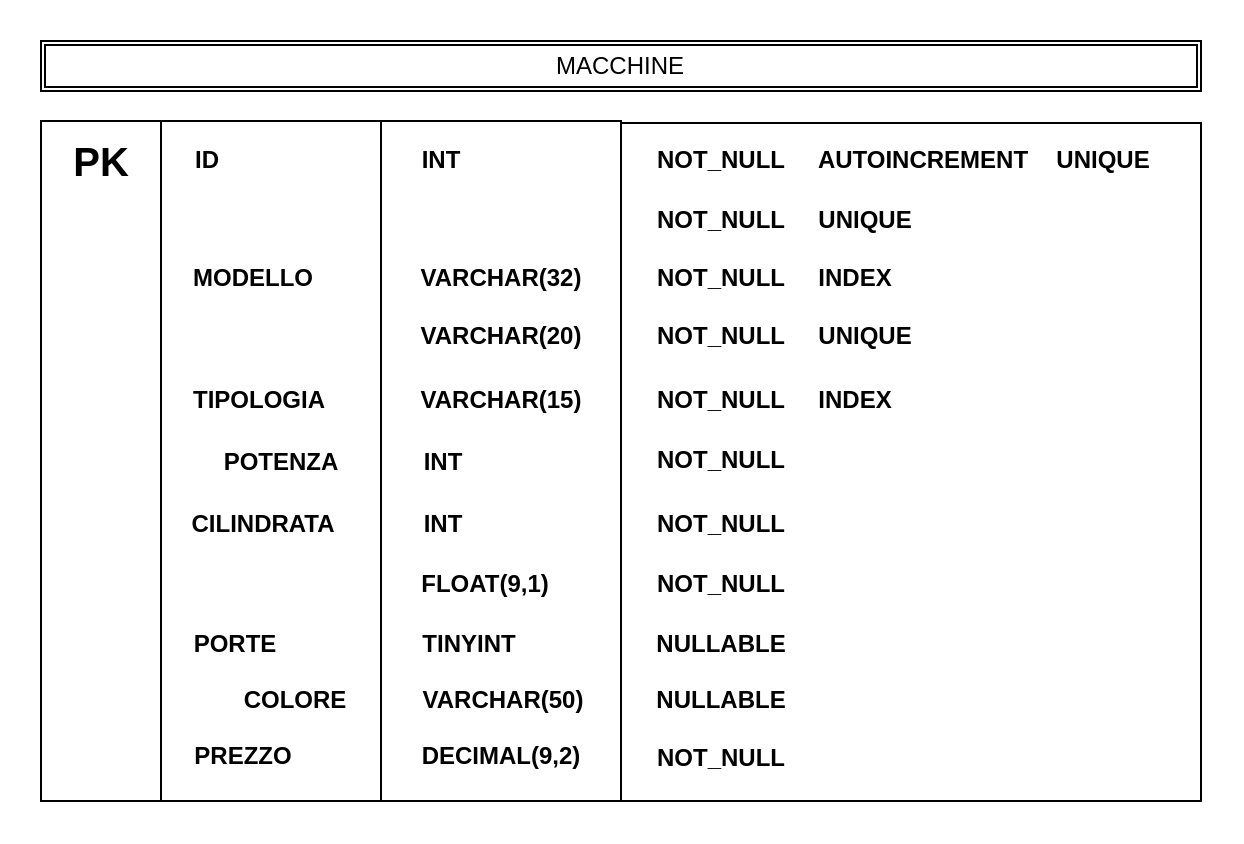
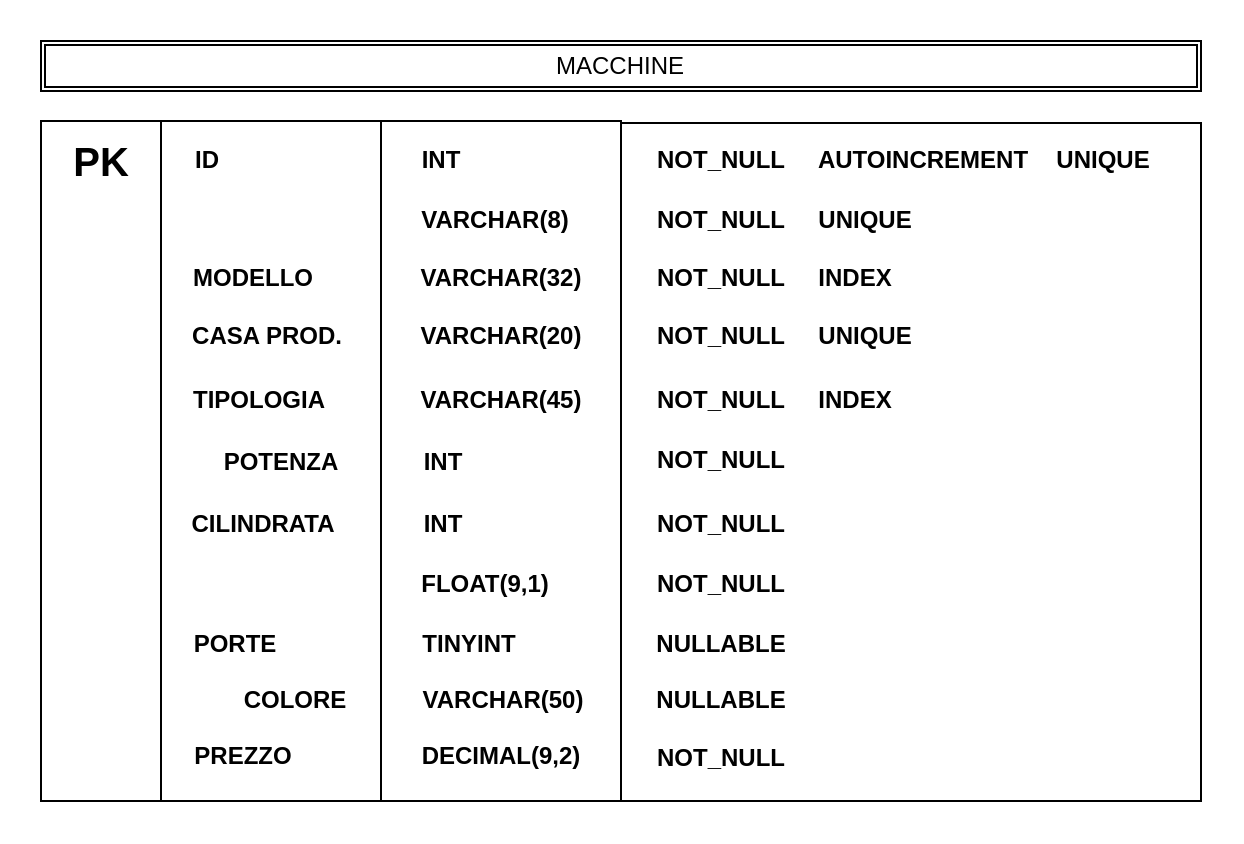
none -> (495, 221)
none -> (267, 337)
(502, 401) -> (502, 401)
